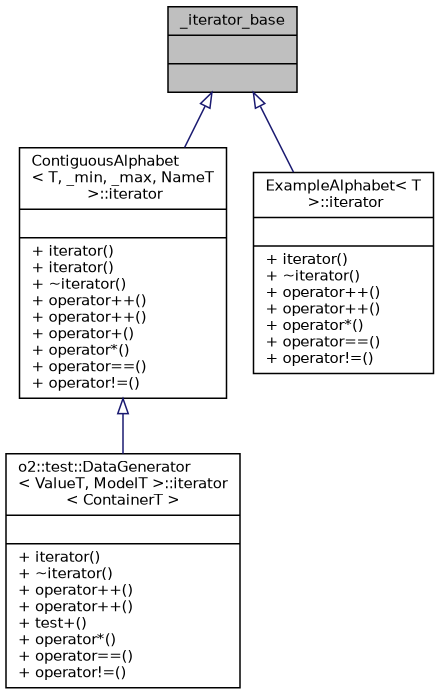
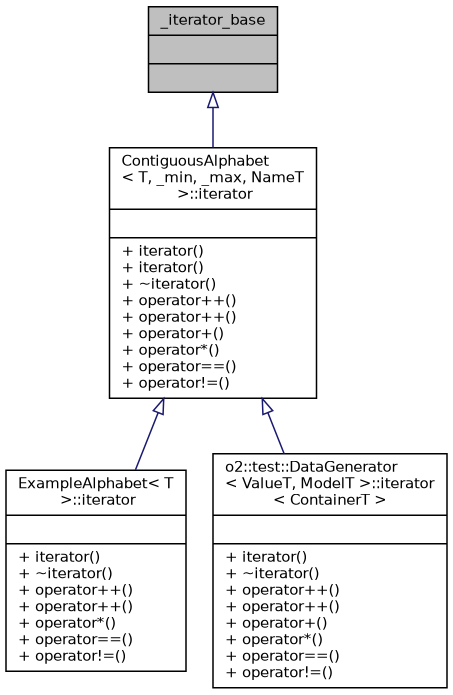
(277, 139) -> (147, 441)
(52, 623) -> (277, 623)
